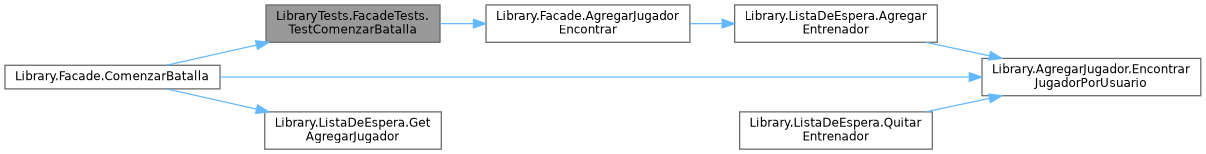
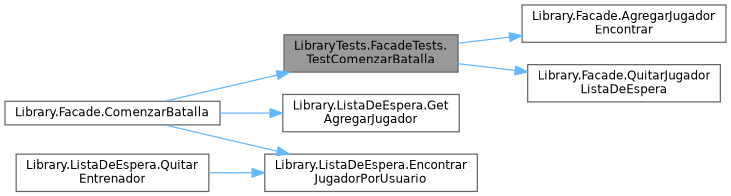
(836, 24) -> none
(1091, 77) -> (371, 173)
none -> (624, 83)
